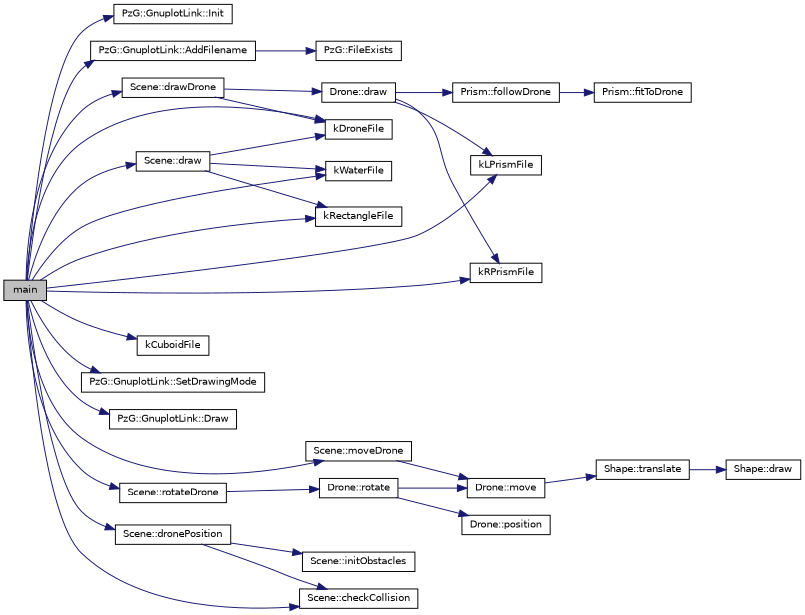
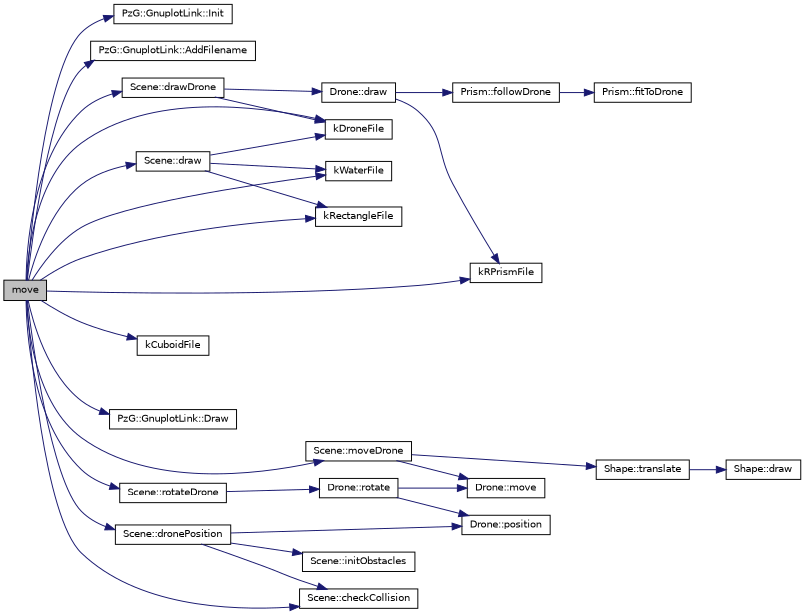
(359, 51) -> none
(506, 165) -> none
(25, 290) -> (25, 290)
(173, 382) -> none
(566, 480) -> (499, 460)
none -> (342, 530)
